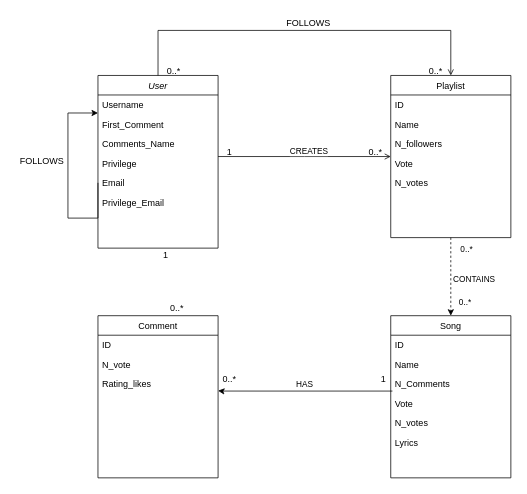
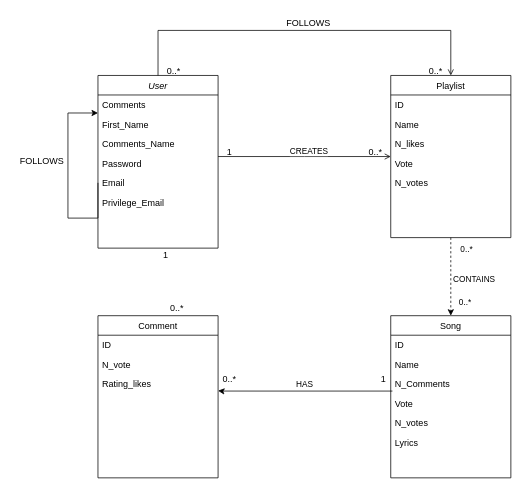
(122, 105) -> (122, 105)
(134, 125) -> (126, 125)
(420, 144) -> (410, 144)
(121, 164) -> (122, 164)
